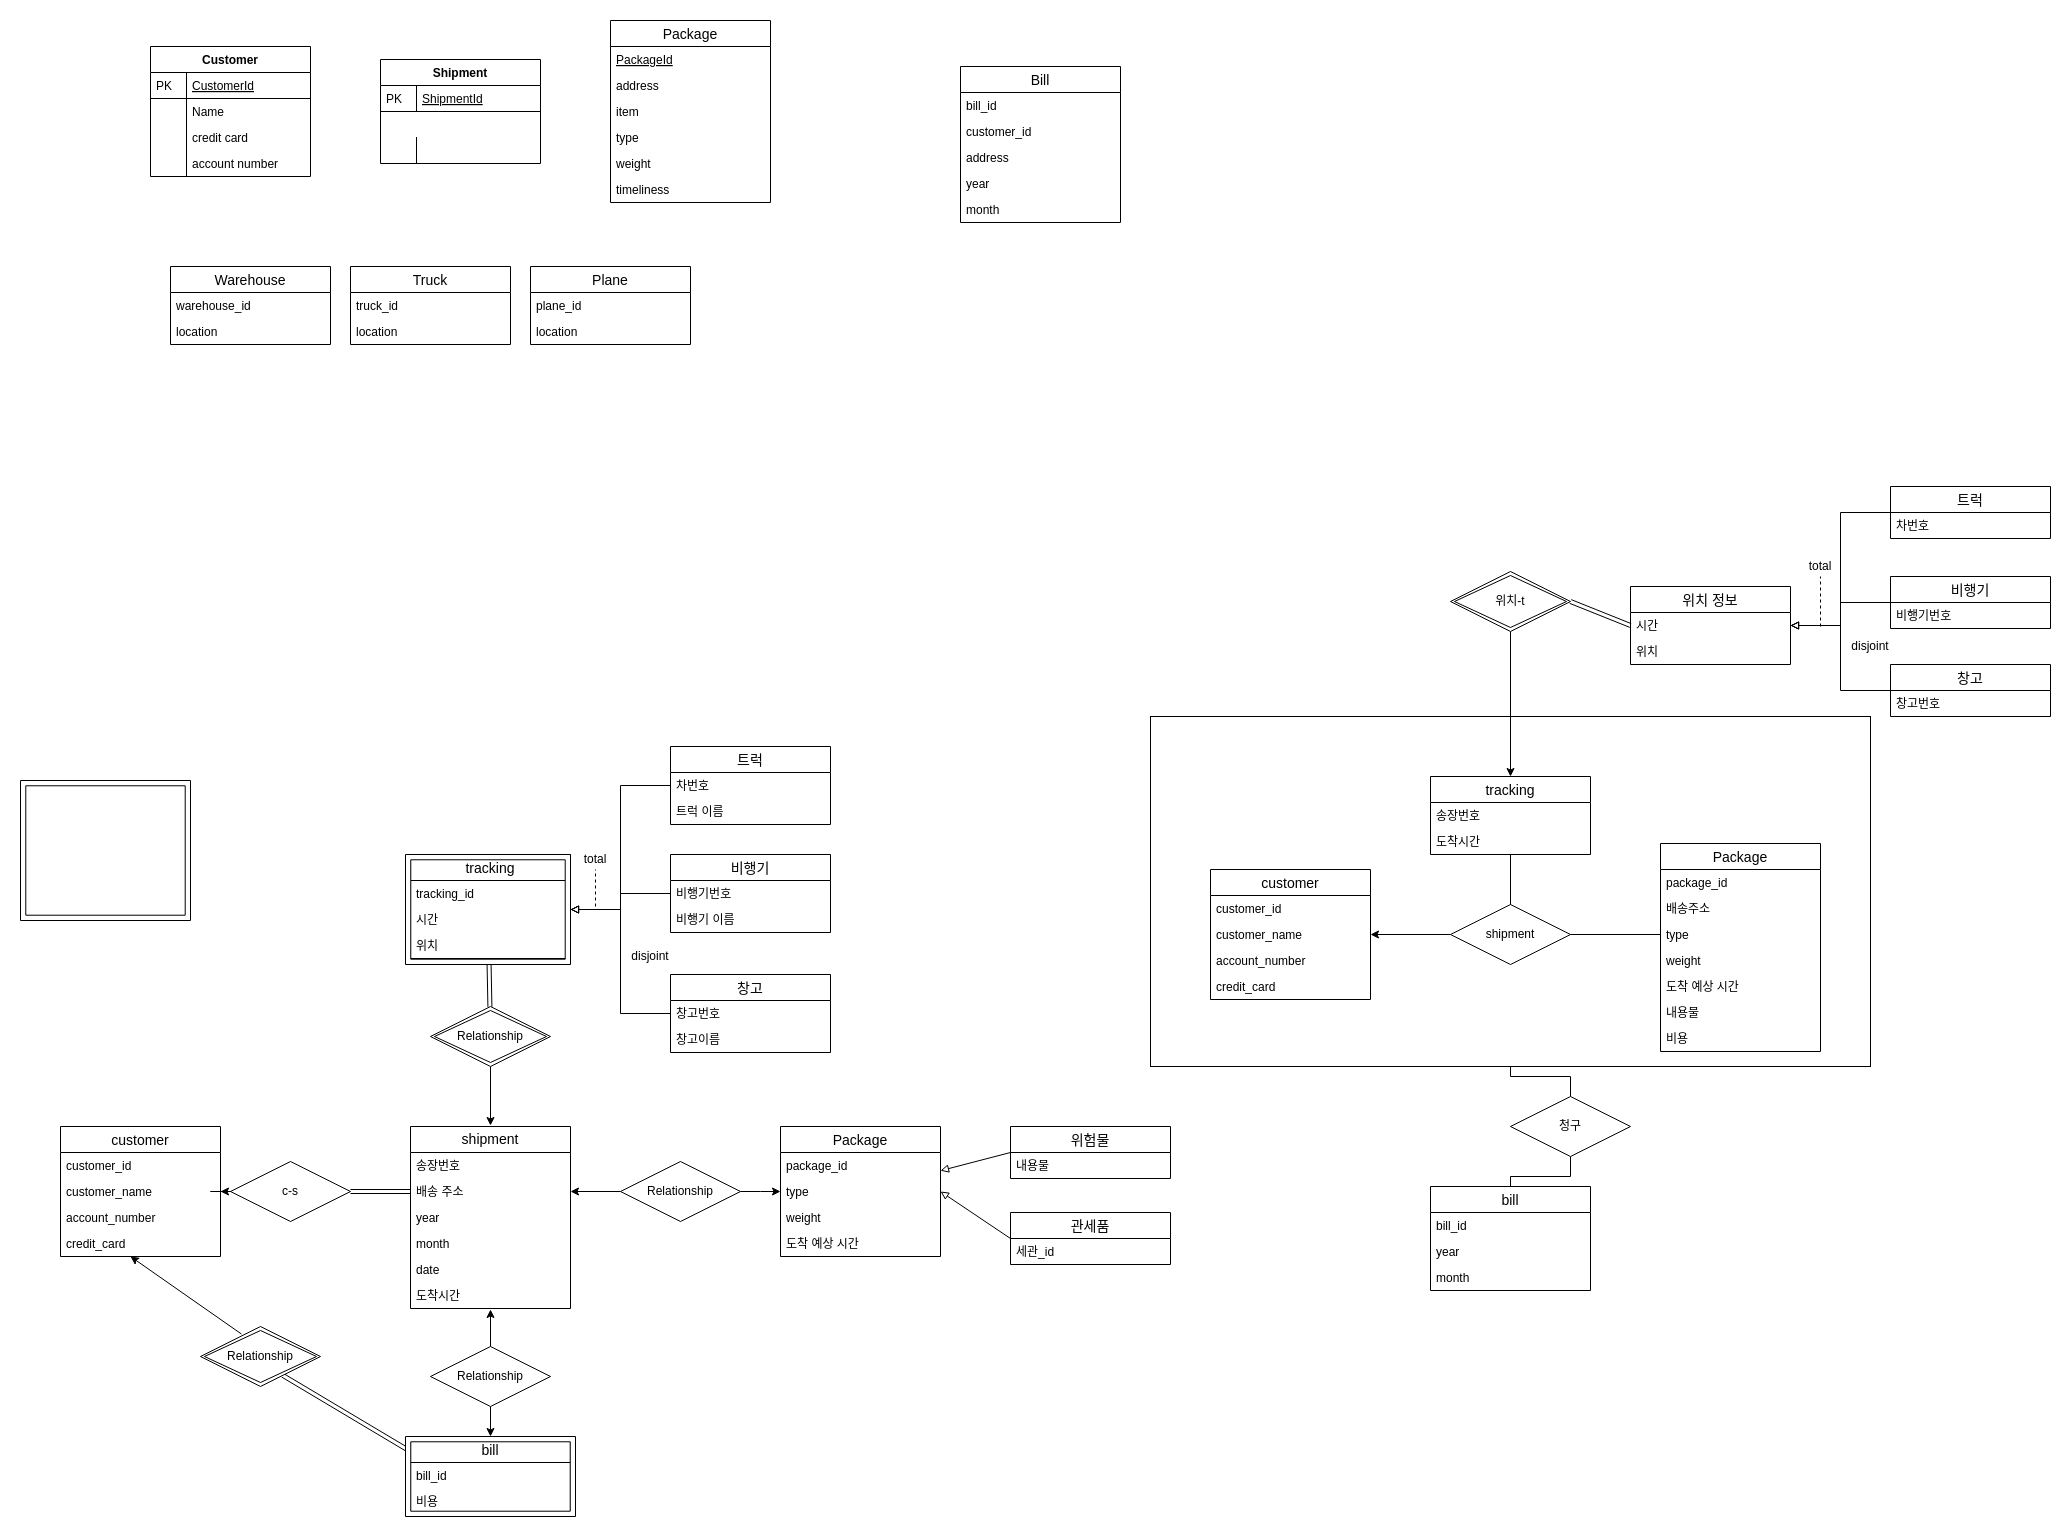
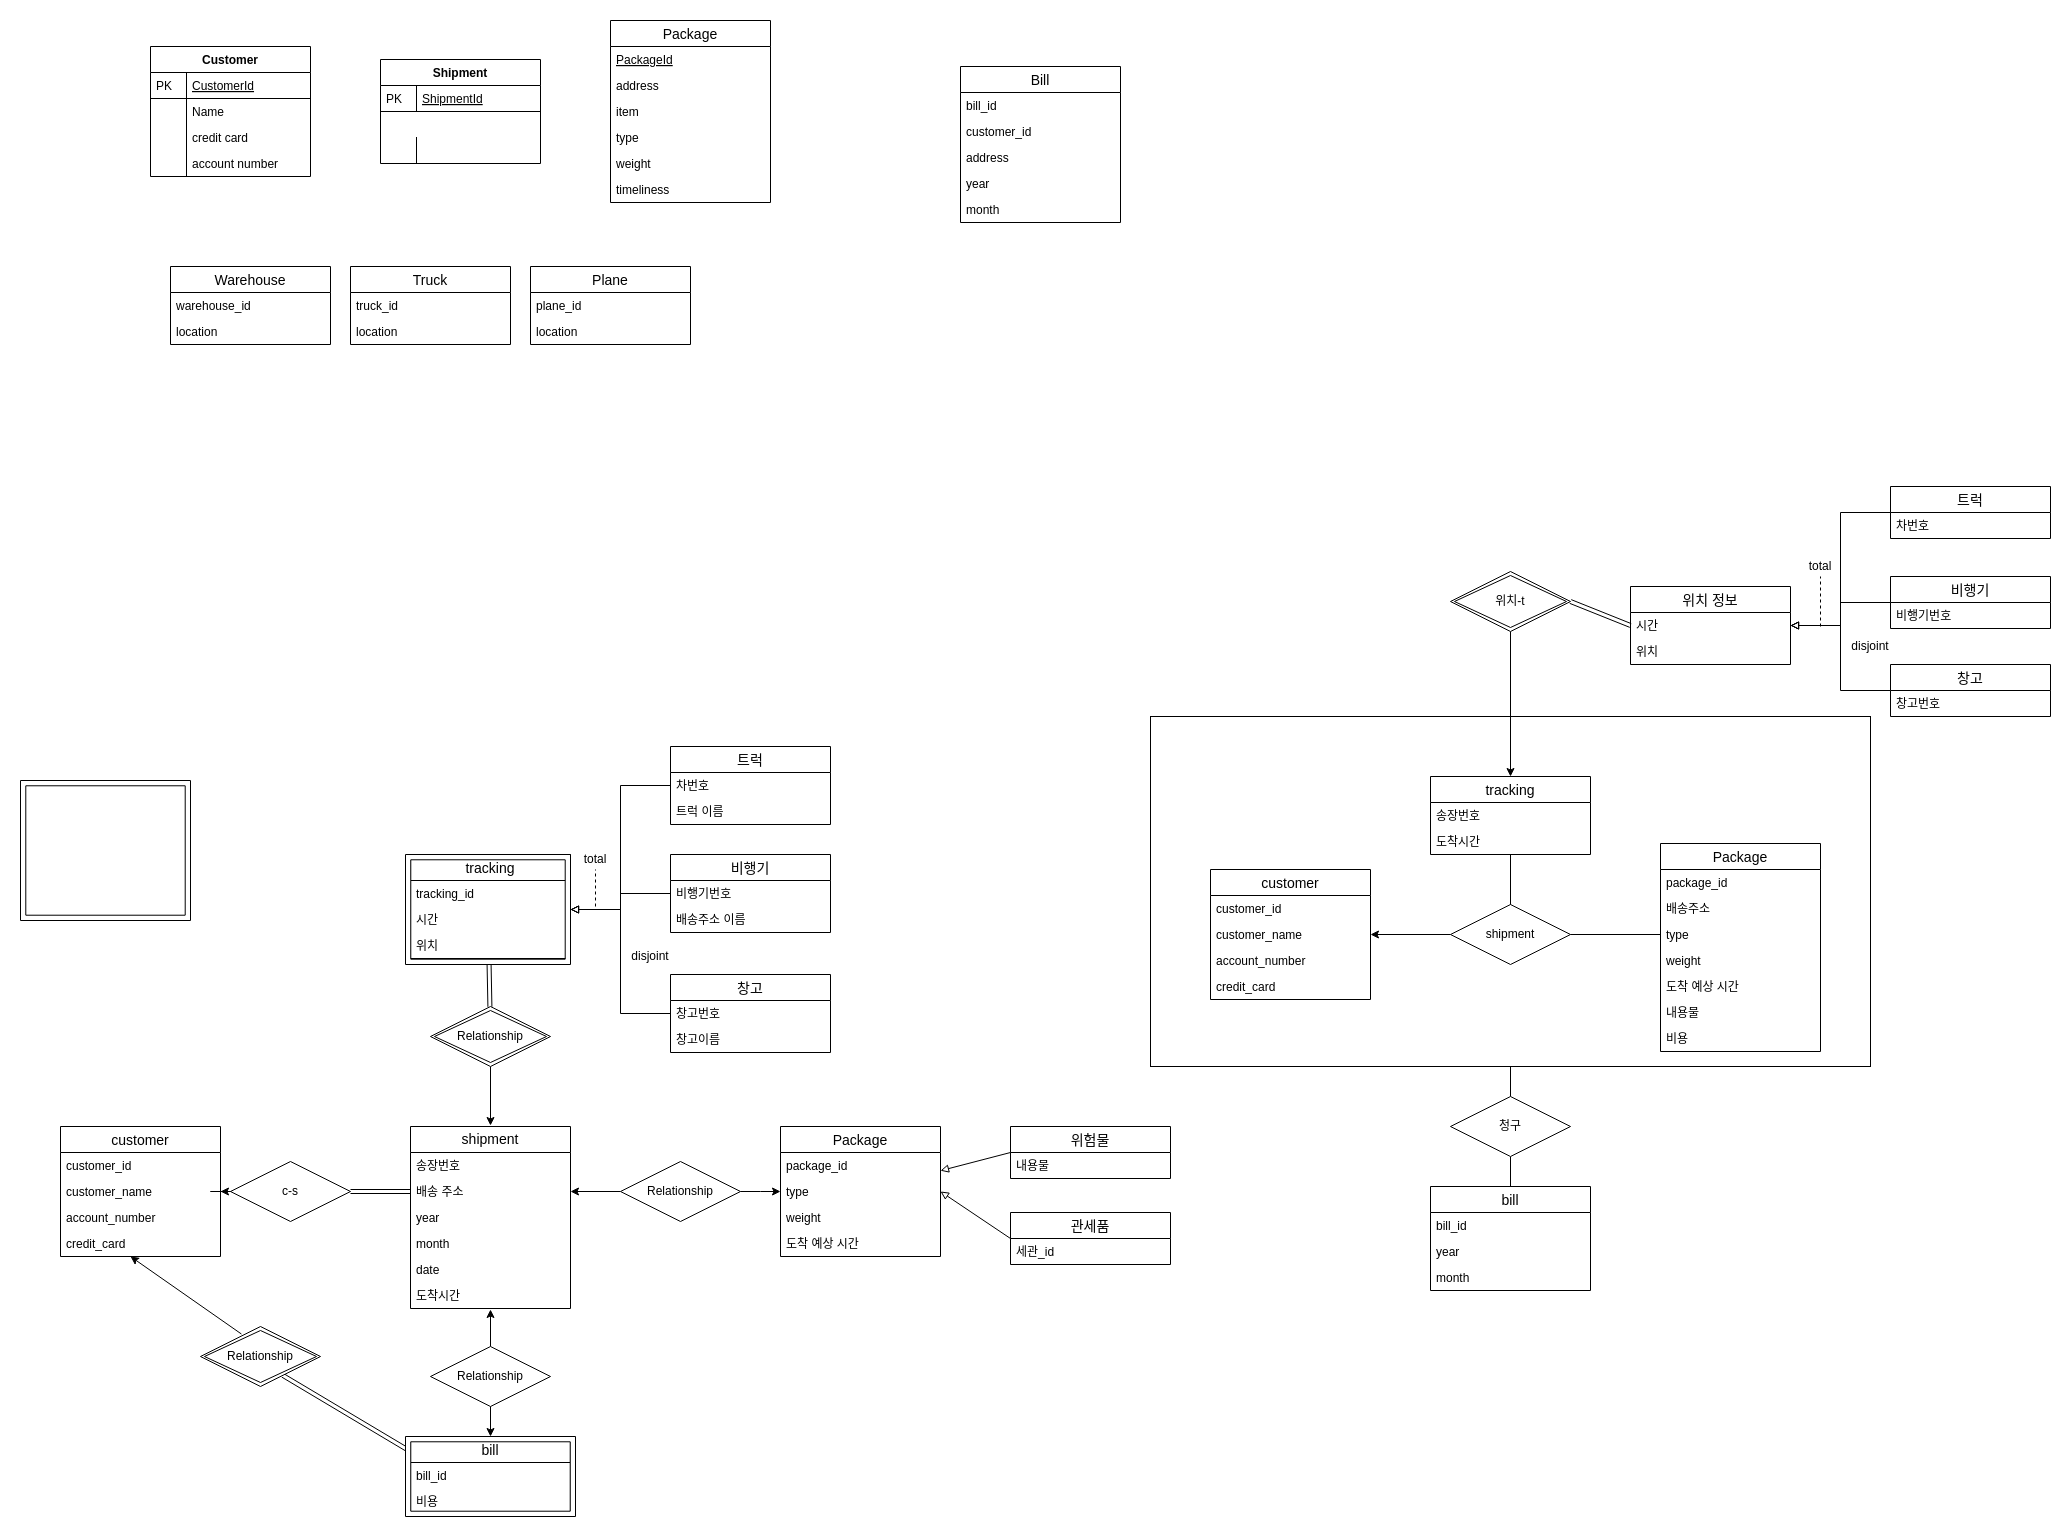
(708, 920) -> (714, 920)
(1571, 1127) -> (1511, 1127)
